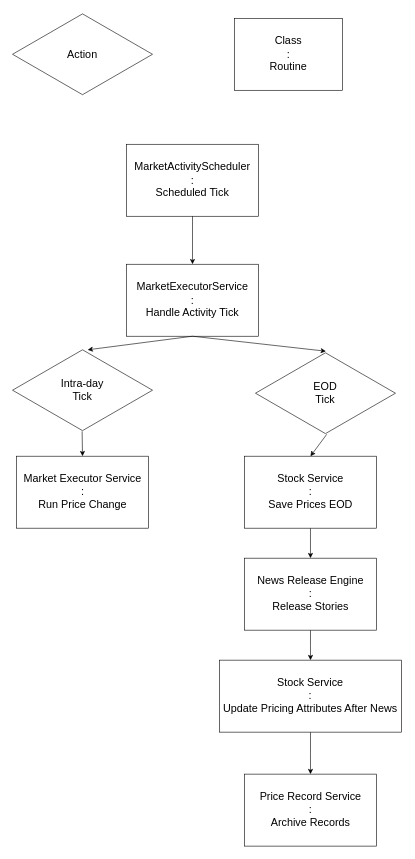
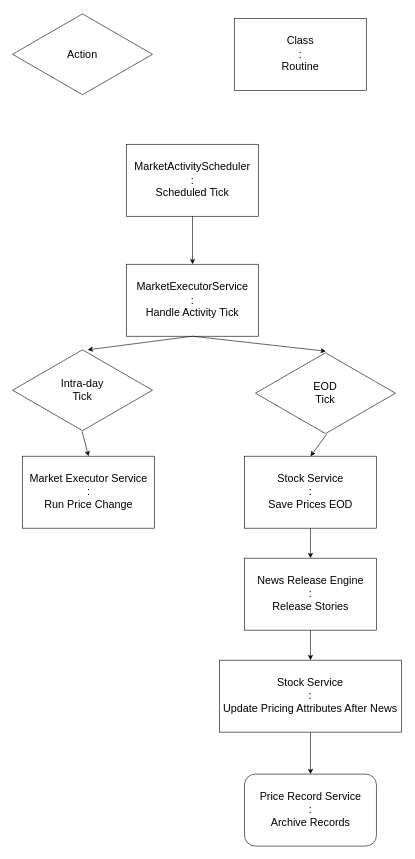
(288, 54) -> (300, 54)
(82, 492) -> (88, 492)
(310, 810) -> (310, 810)
